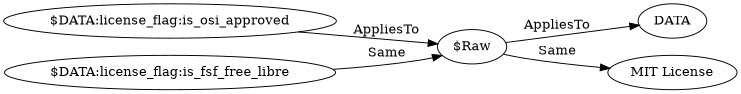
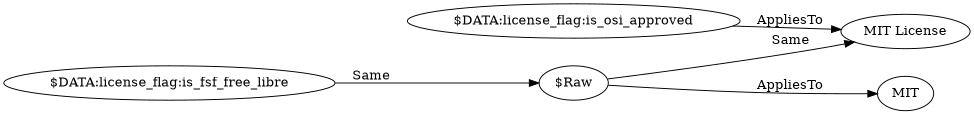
(672, 21) -> (906, 94)
(363, 37) -> (782, 28)
